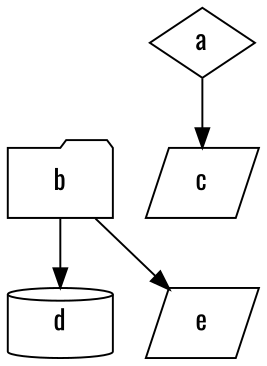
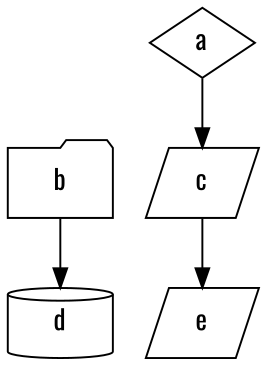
(125, 247) -> (202, 243)
